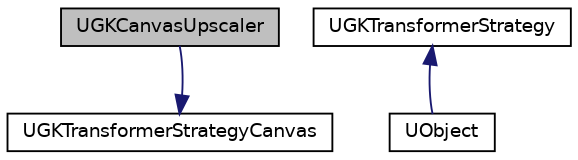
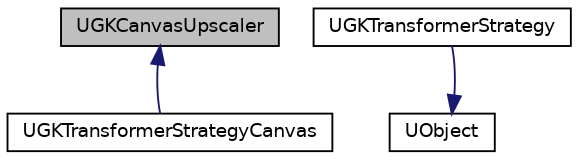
(182, 71) -> (157, 89)
(430, 89) -> (455, 71)
